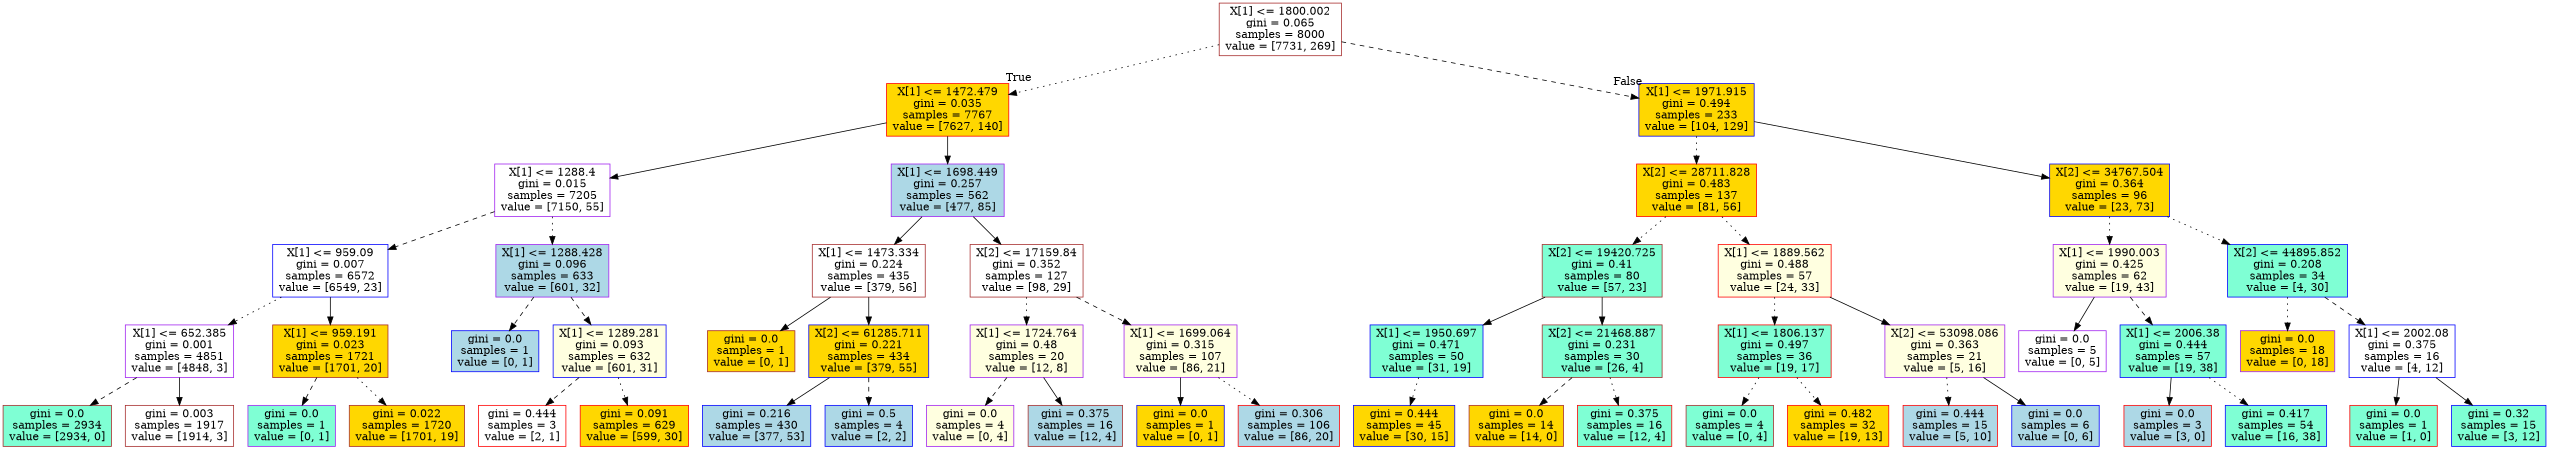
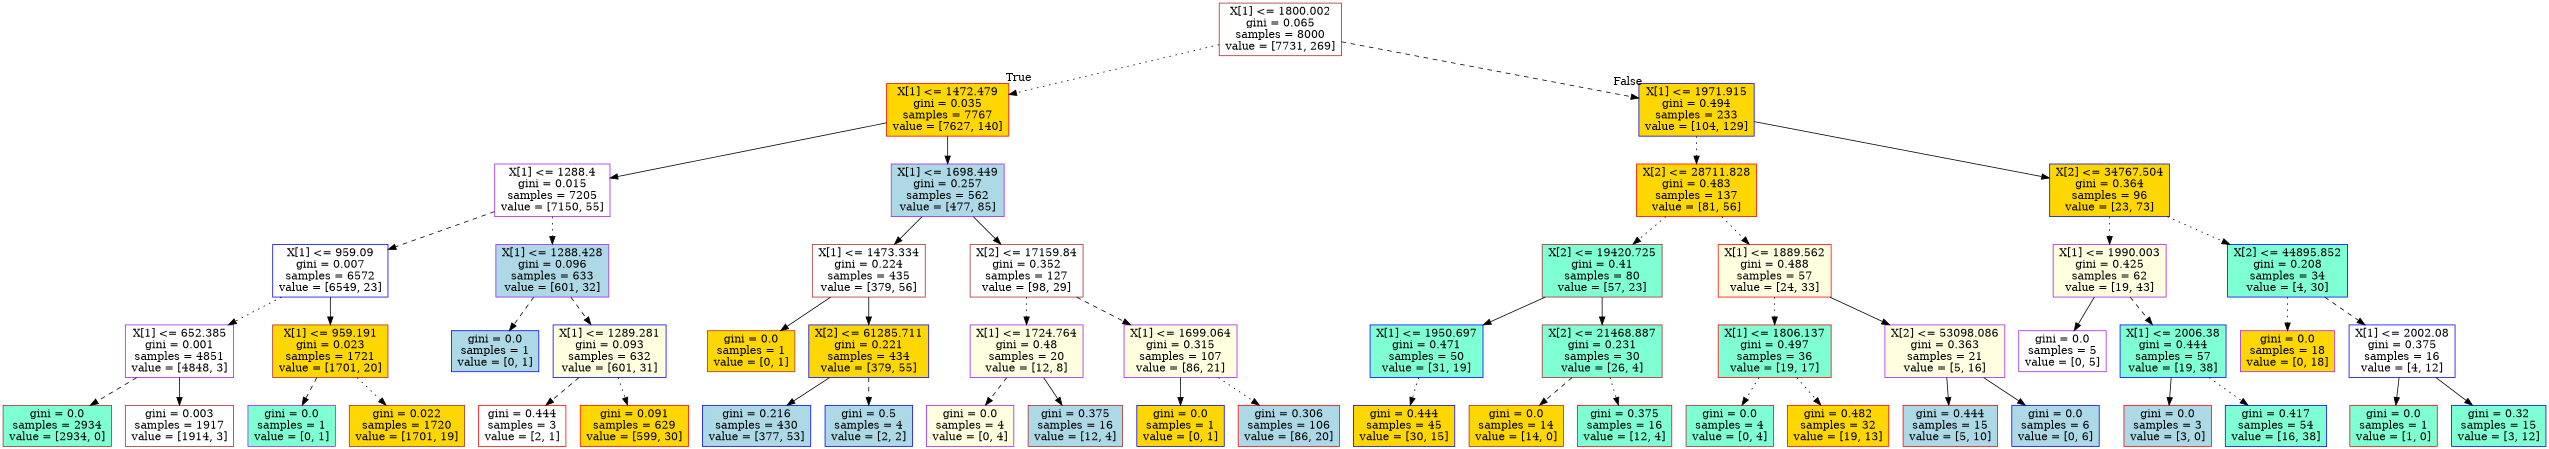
(1947, 387) -> (1947, 387)
